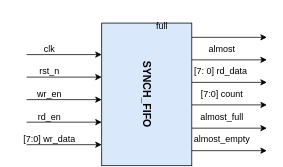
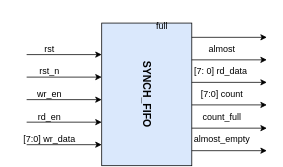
(50, 49) -> (50, 49)
(222, 117) -> (222, 117)
